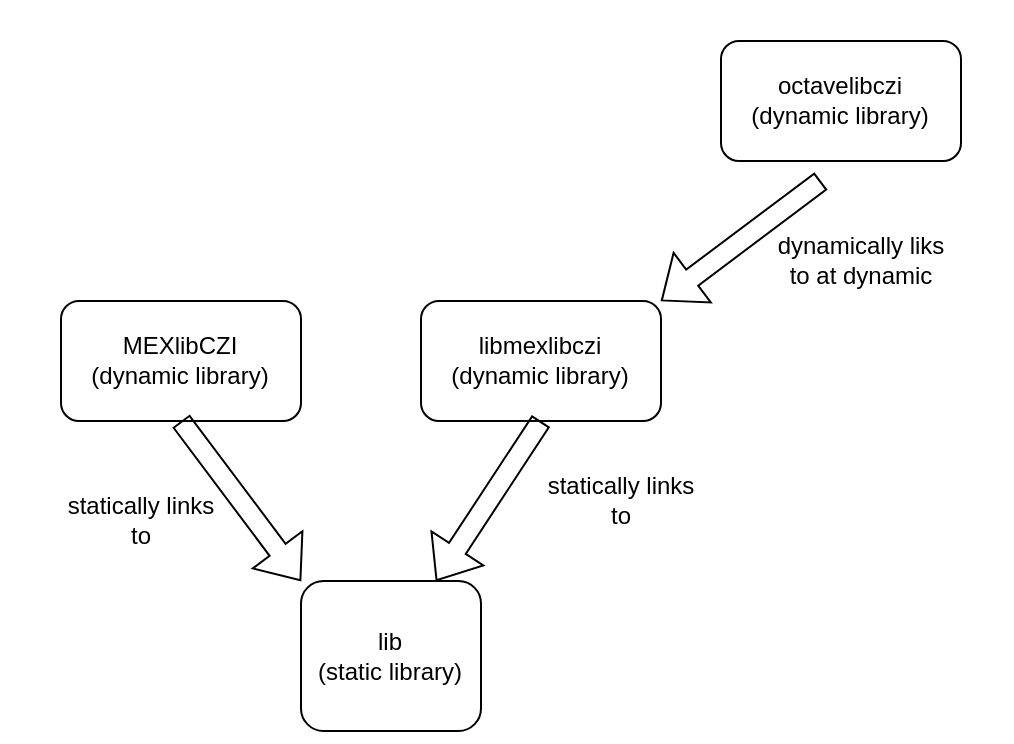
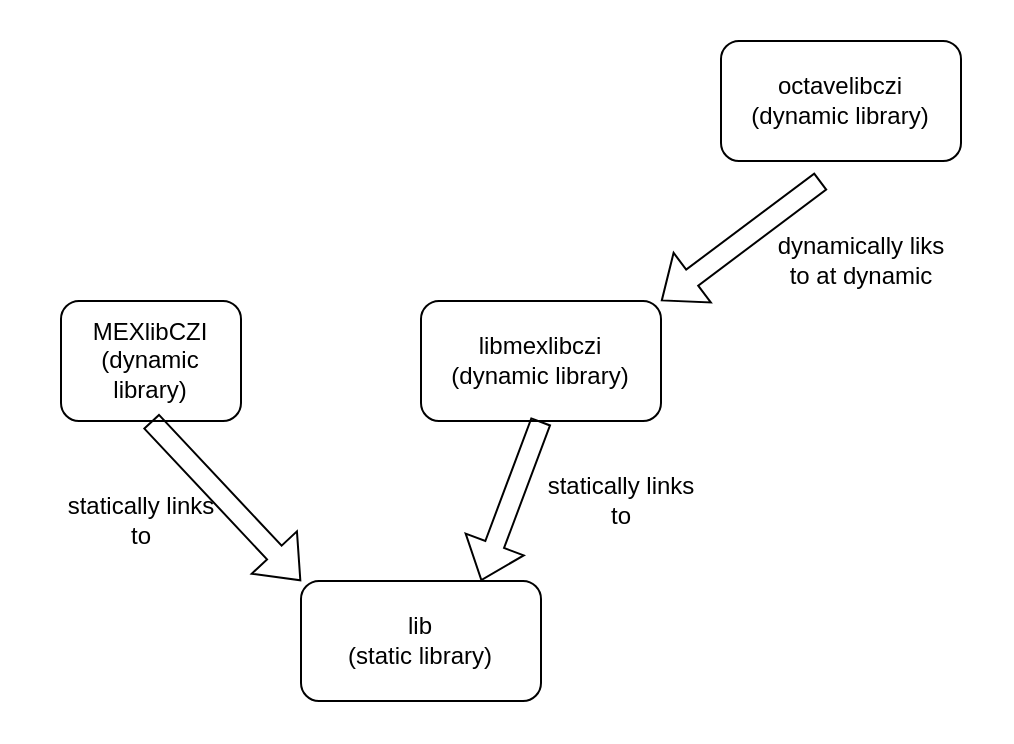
(181, 361) -> (151, 361)
(391, 656) -> (421, 641)
